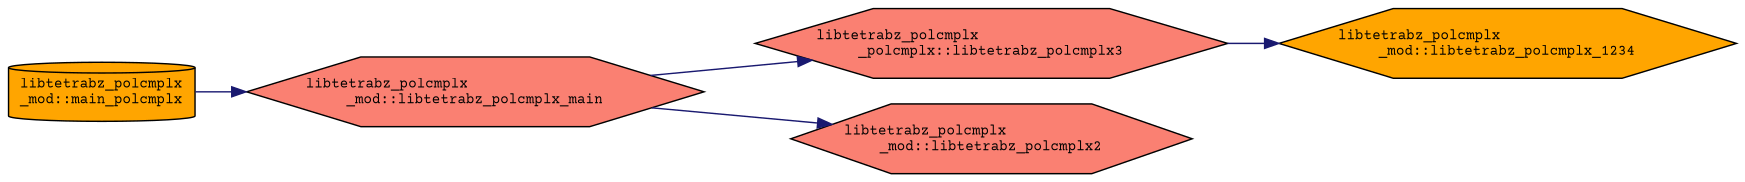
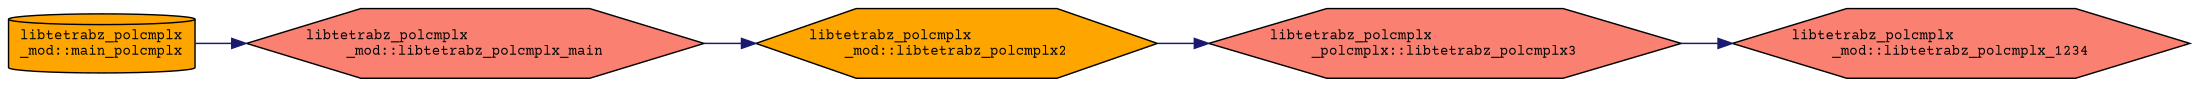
(1508, 43) -> (1961, 43)
(724, 68) -> (1176, 43)
(991, 139) -> (957, 43)
